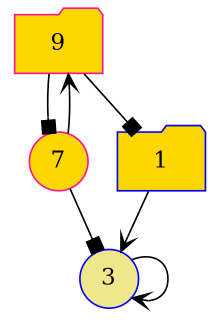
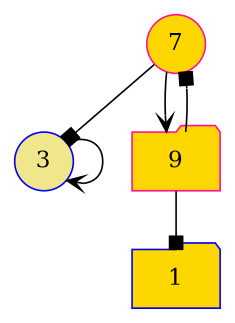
(138, 214) -> none
